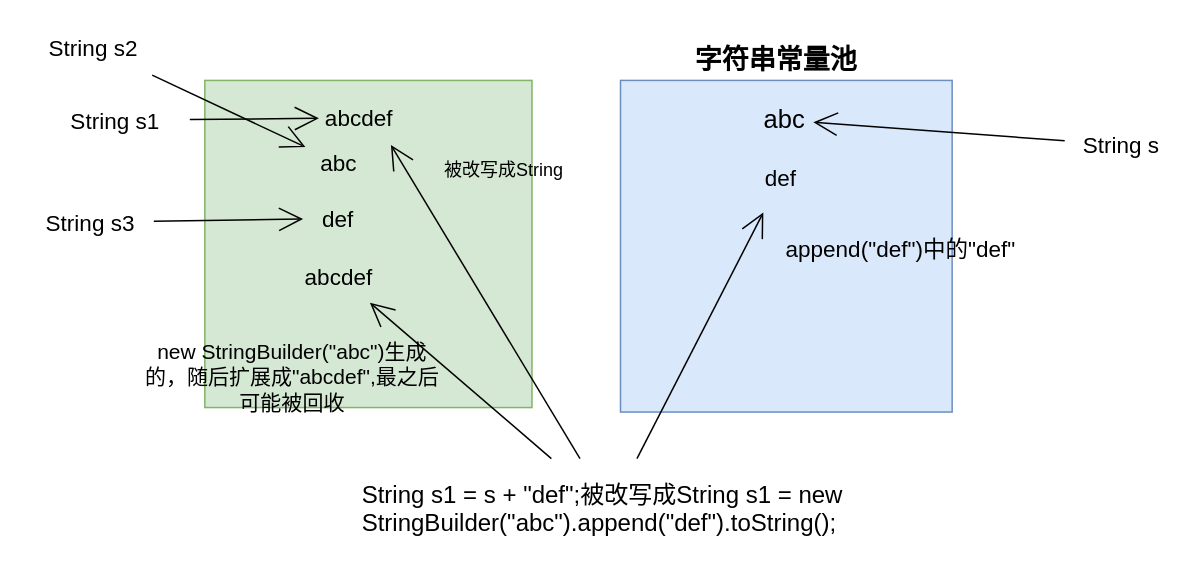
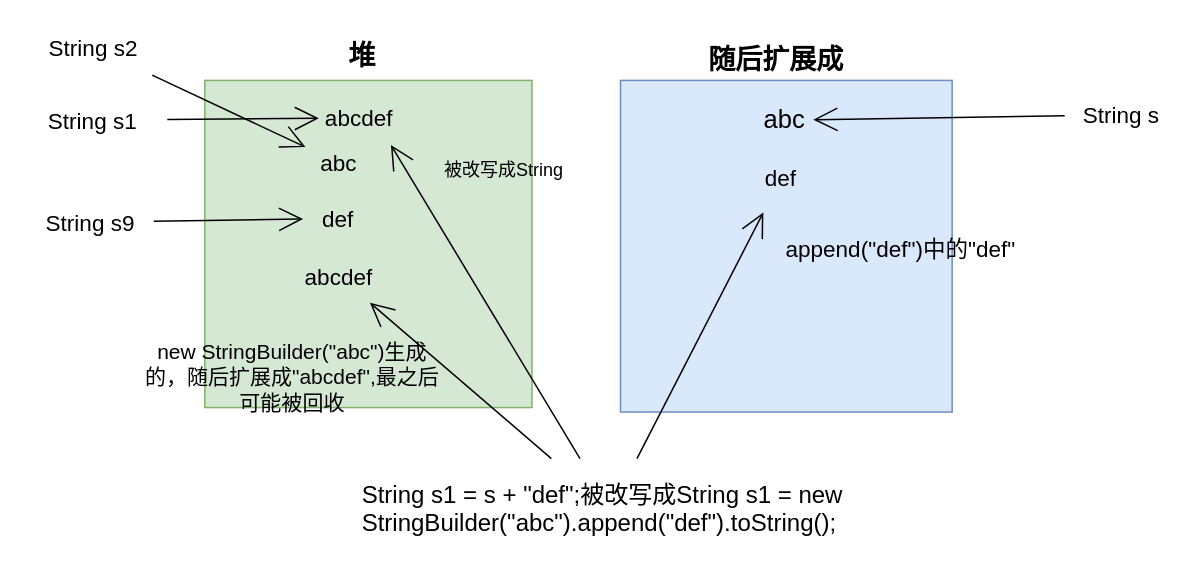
none -> (362, 56)
(776, 61) -> (776, 61)
(116, 120) -> (93, 120)
(1121, 145) -> (1121, 115)
(91, 223) -> (91, 223)
